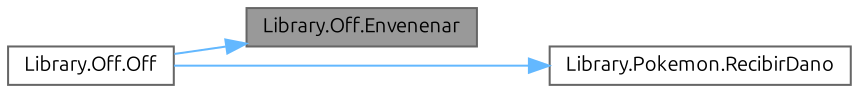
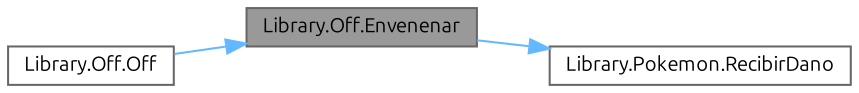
(351, 66) -> (503, 43)
